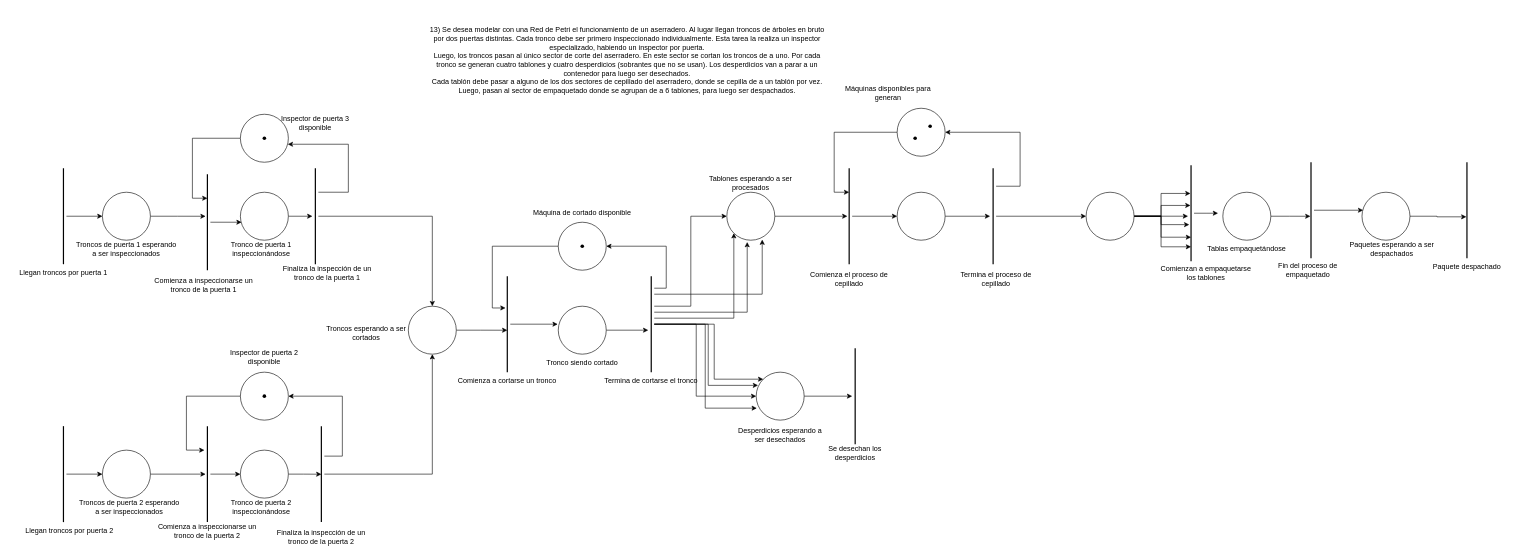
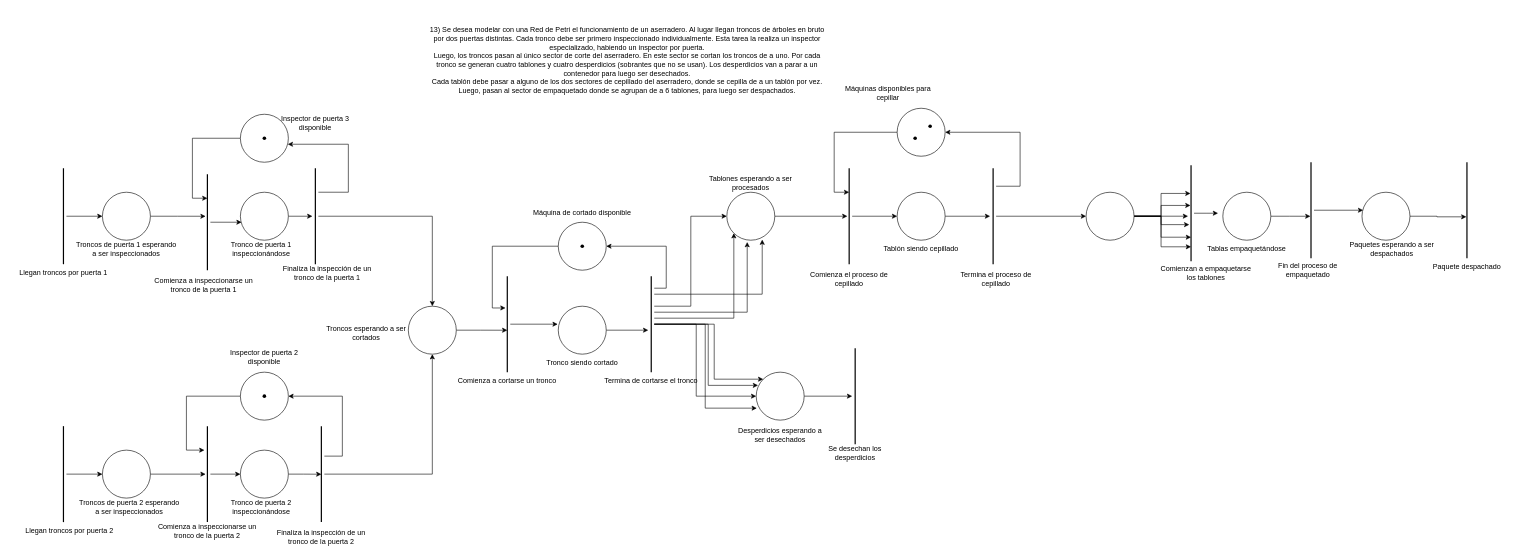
(888, 93) -> (888, 93)
none -> (921, 249)
